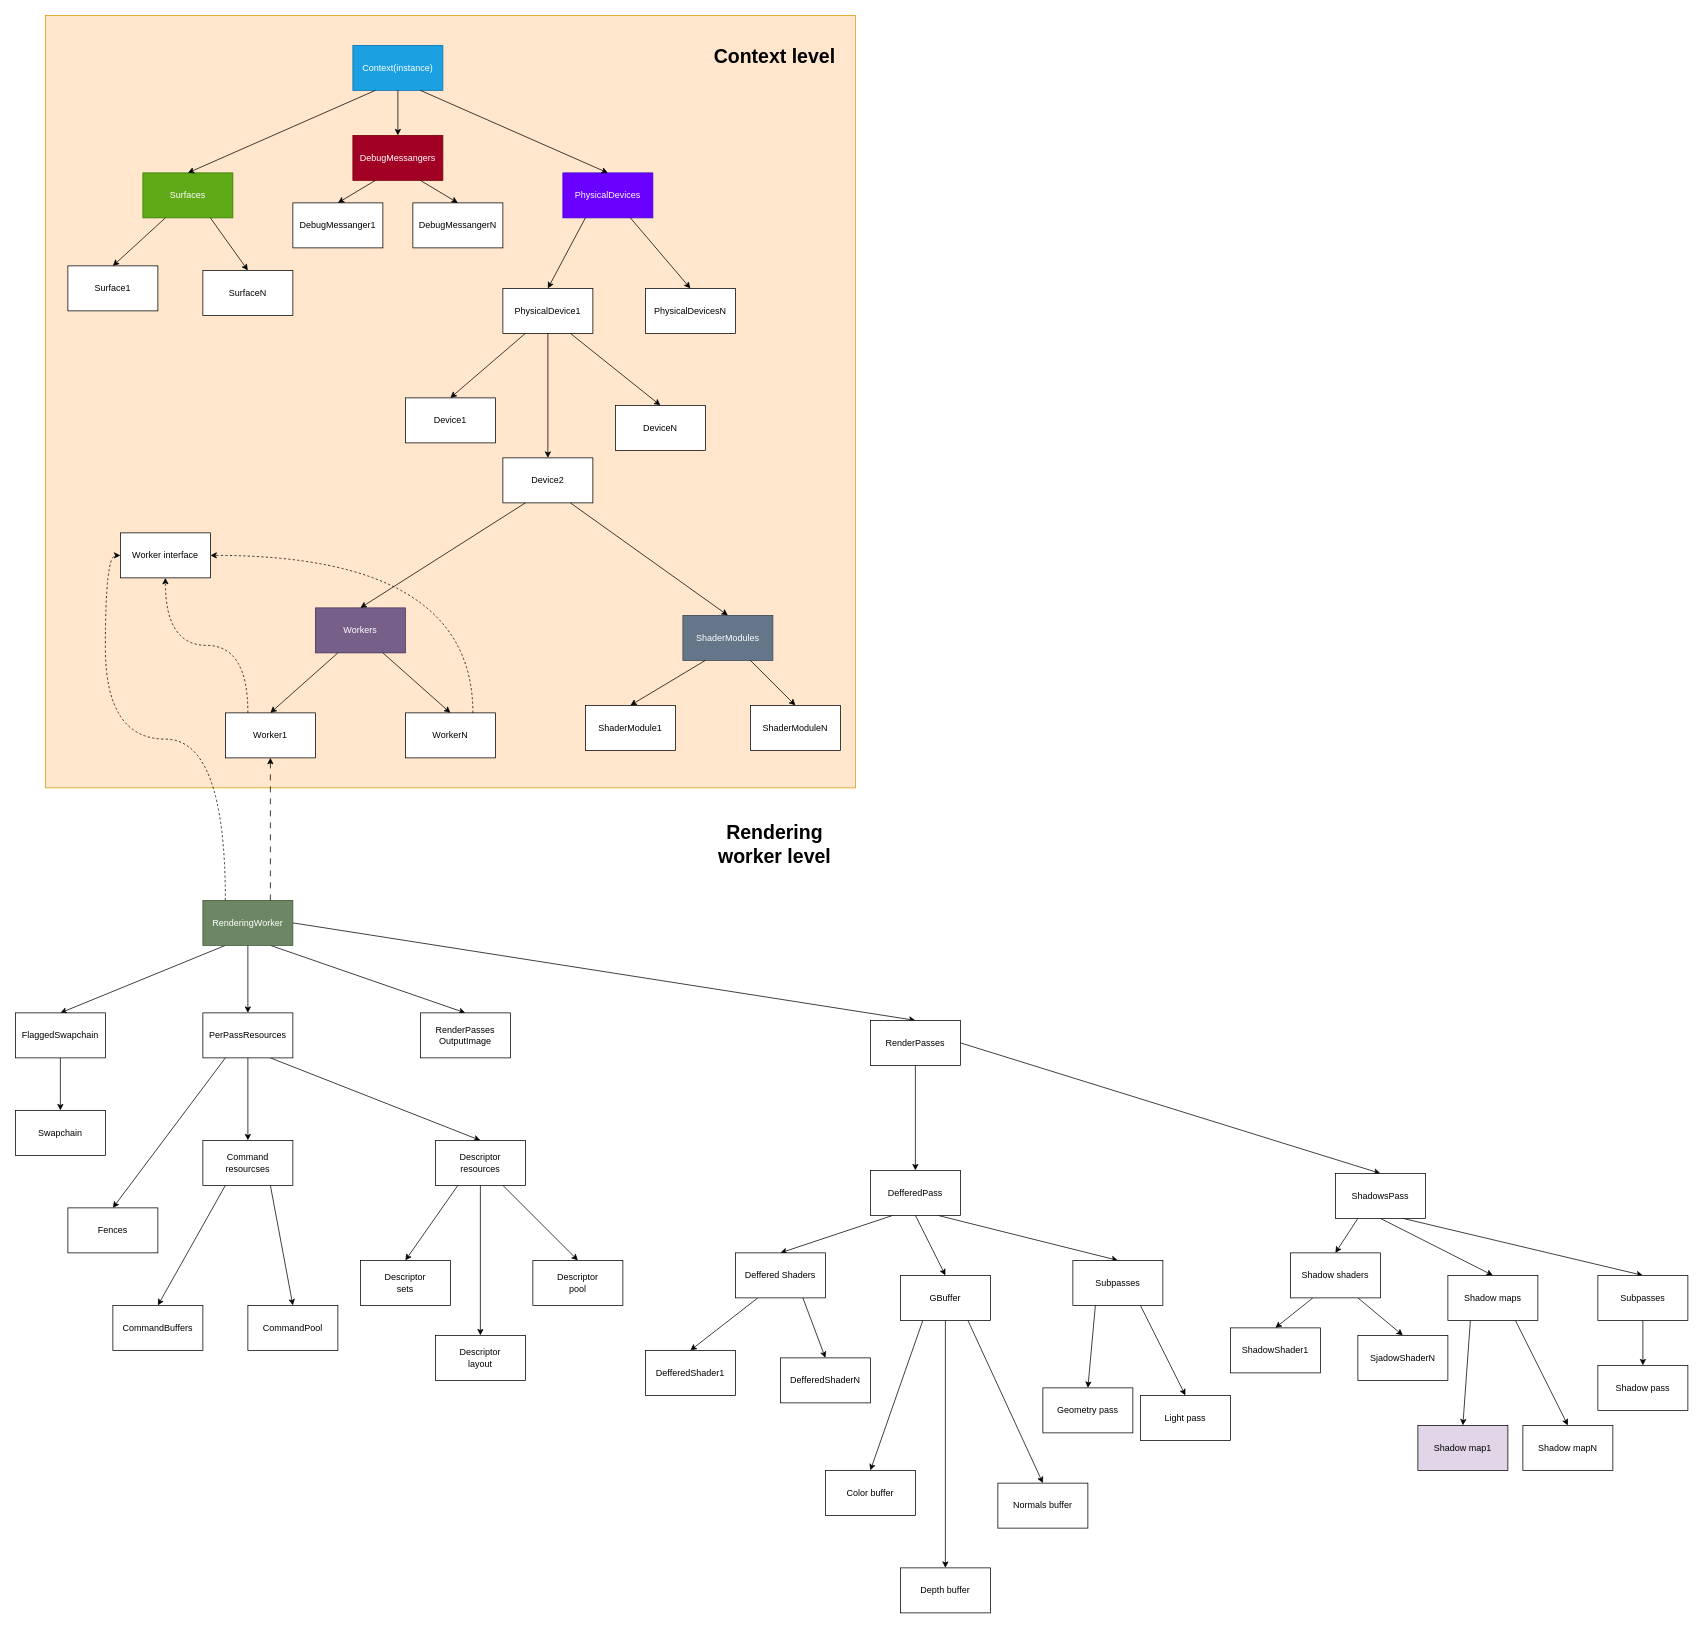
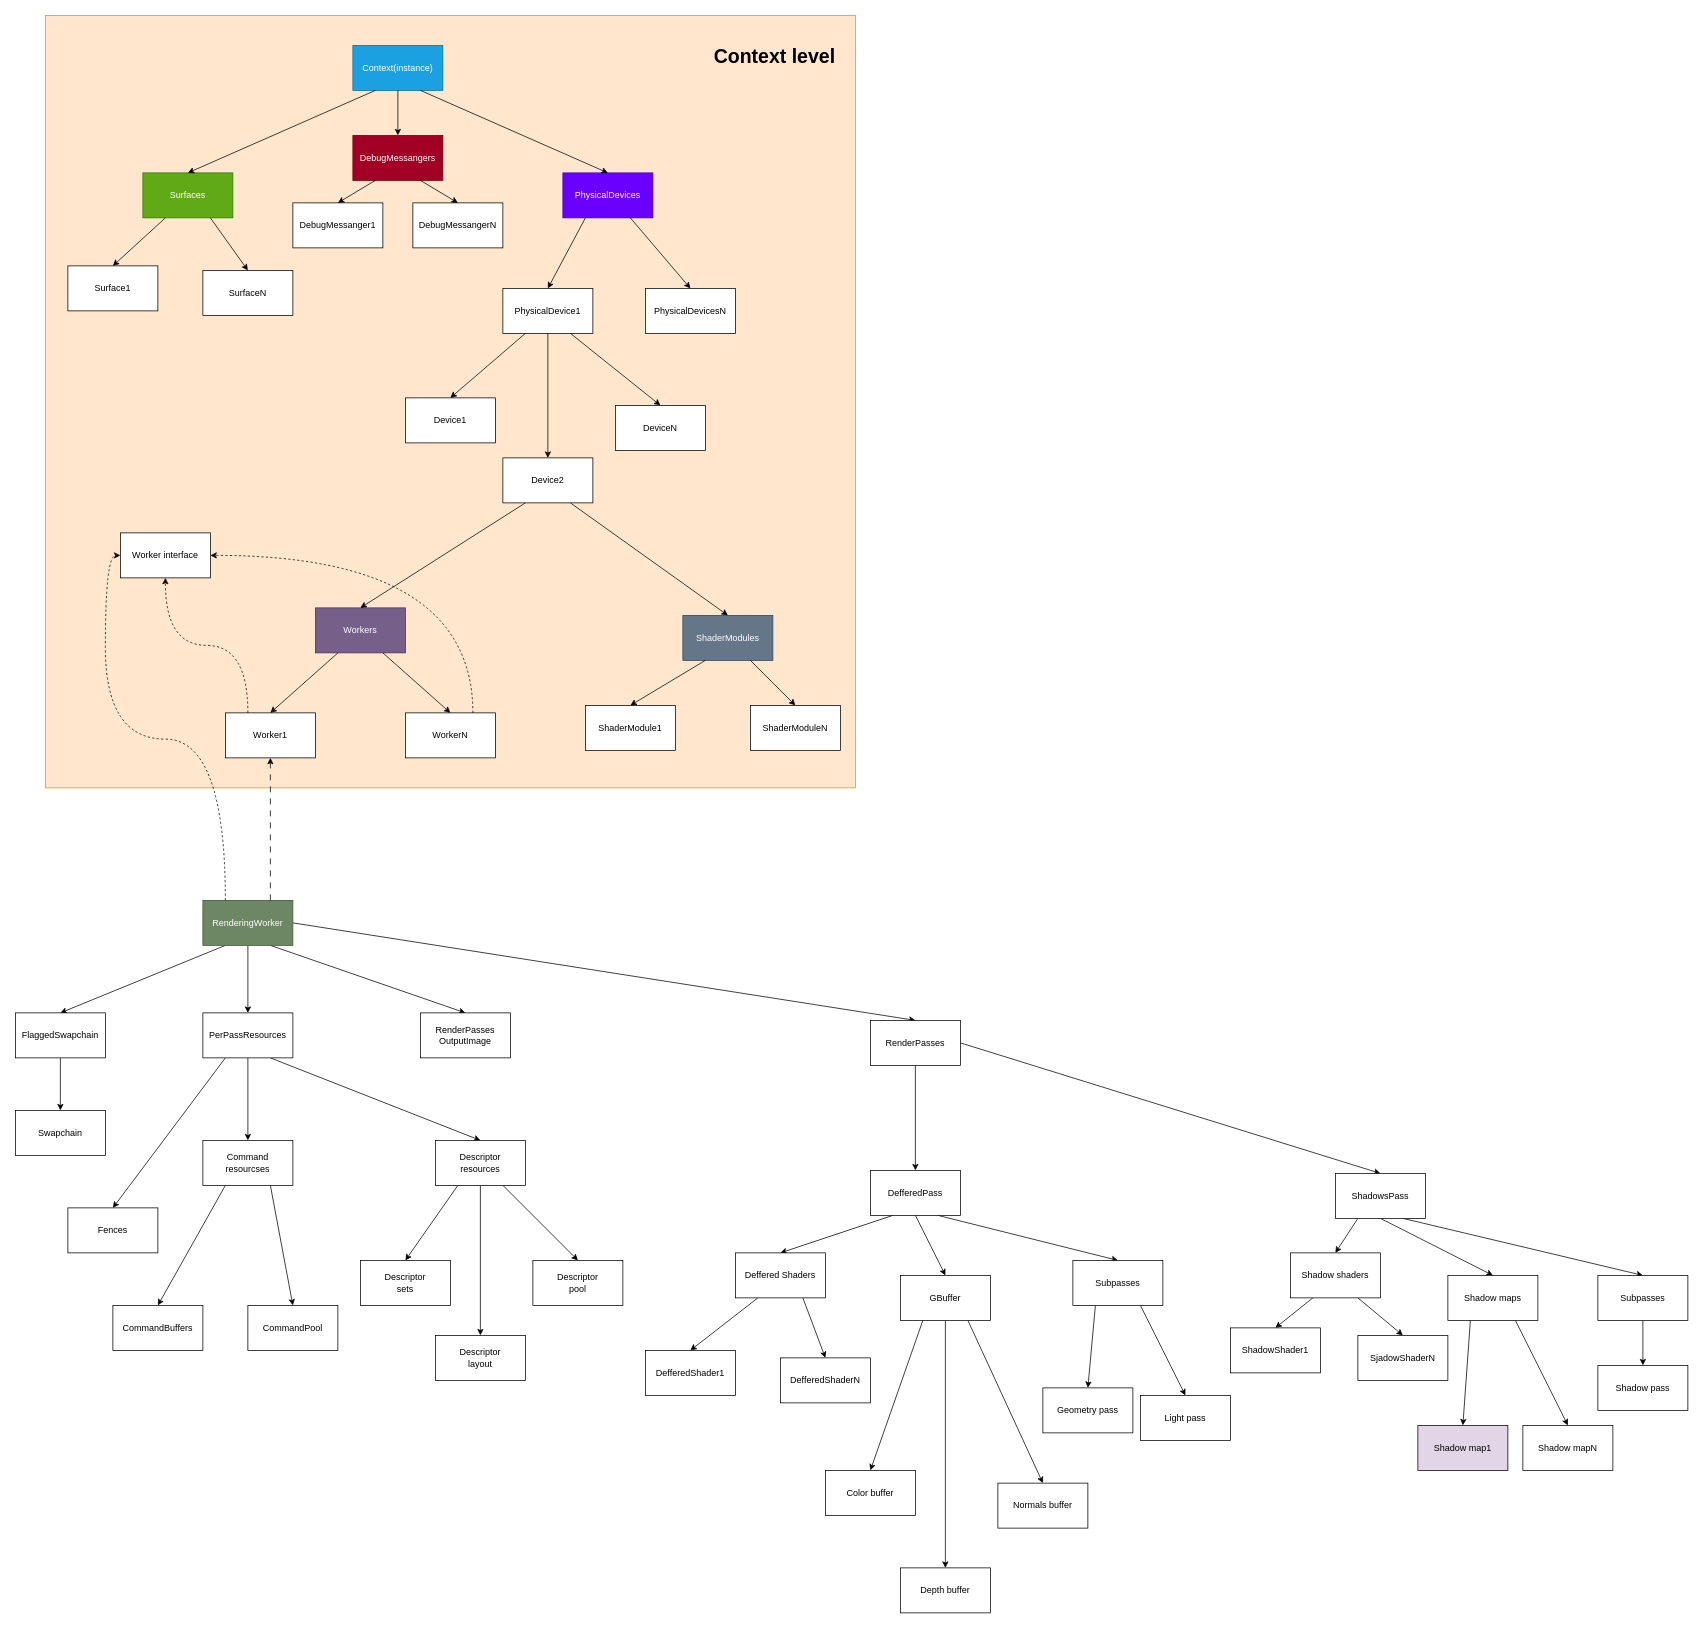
(775, 844) -> none
